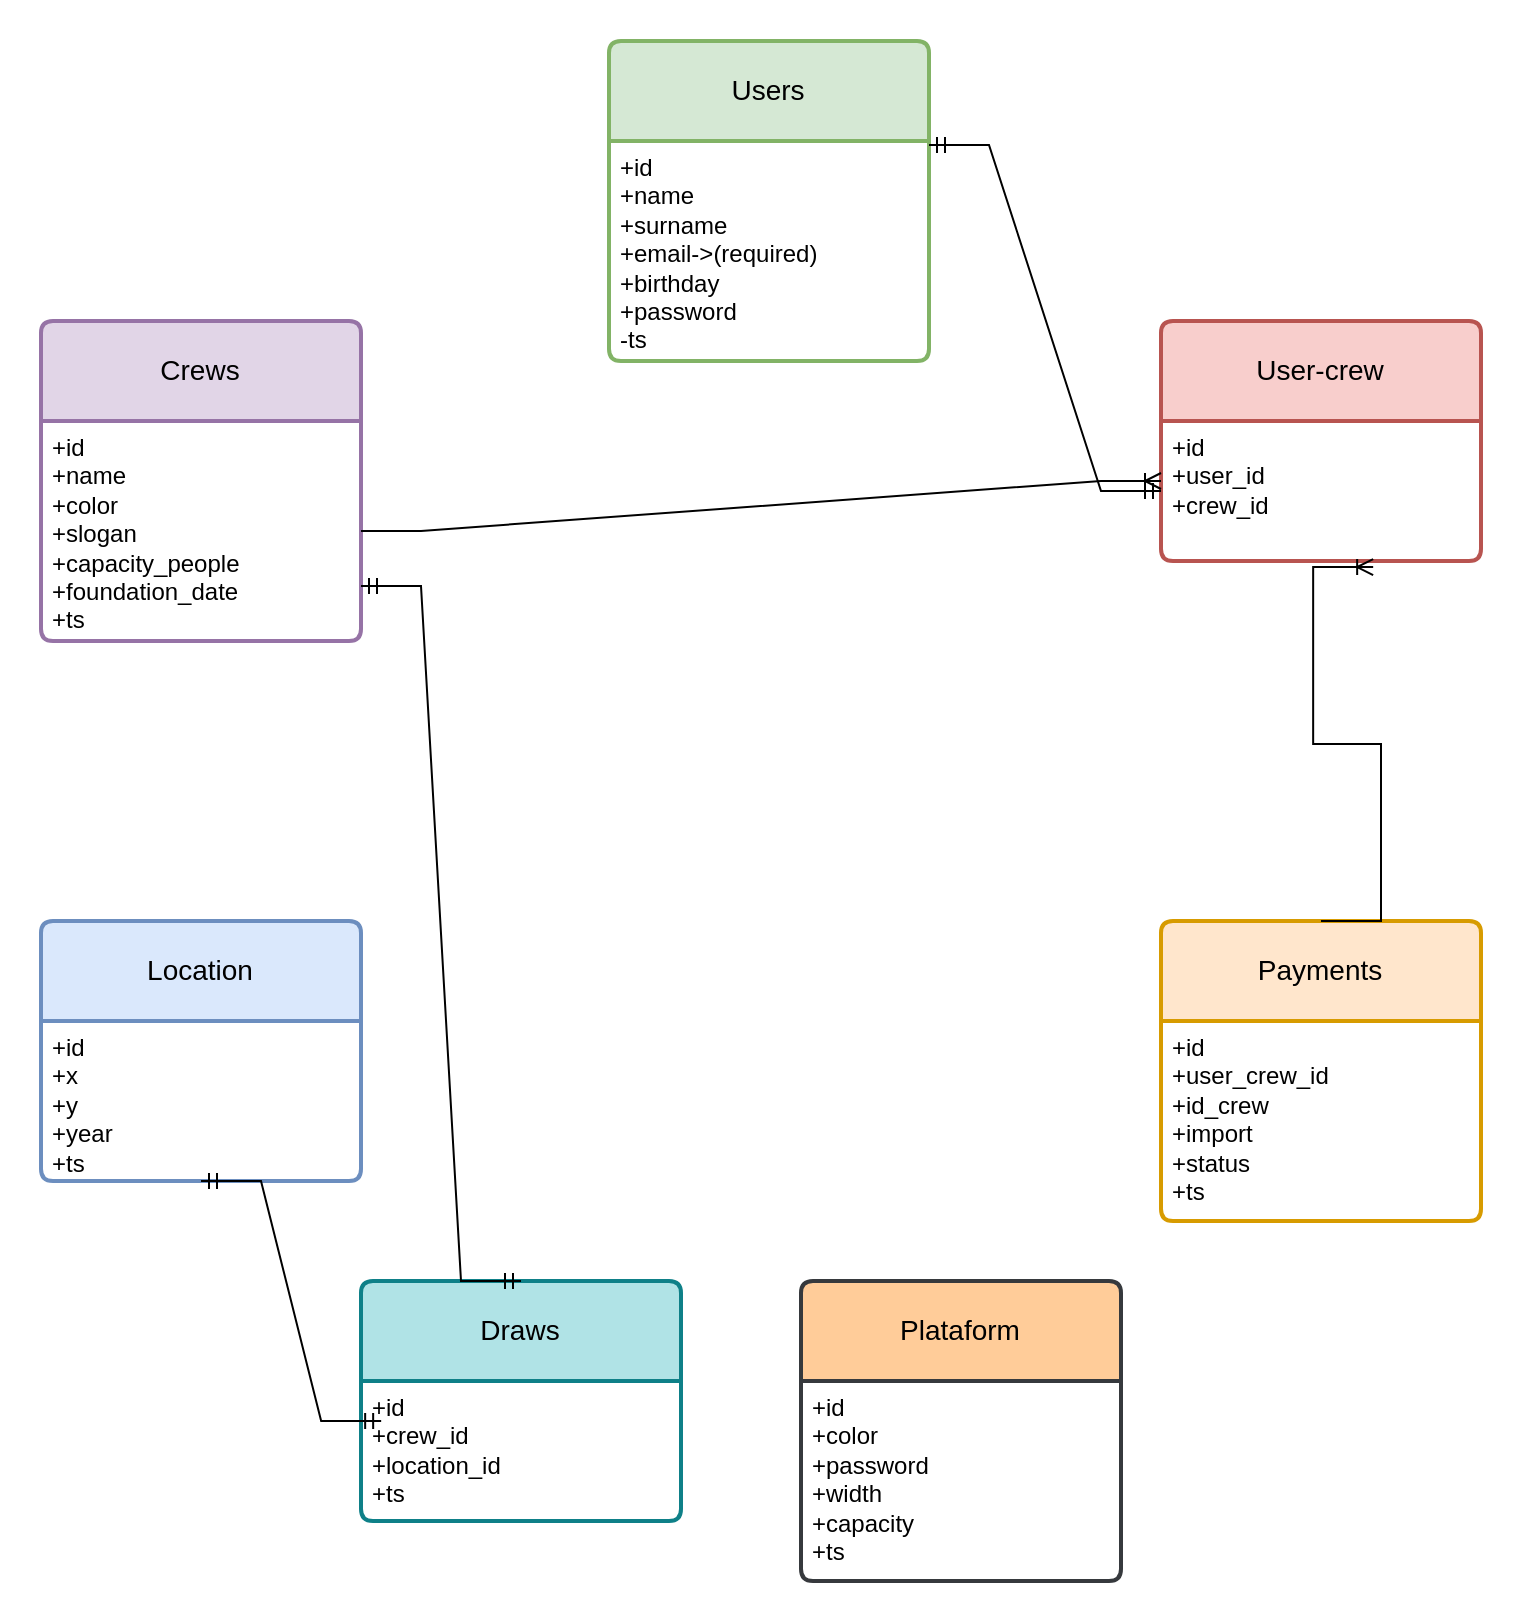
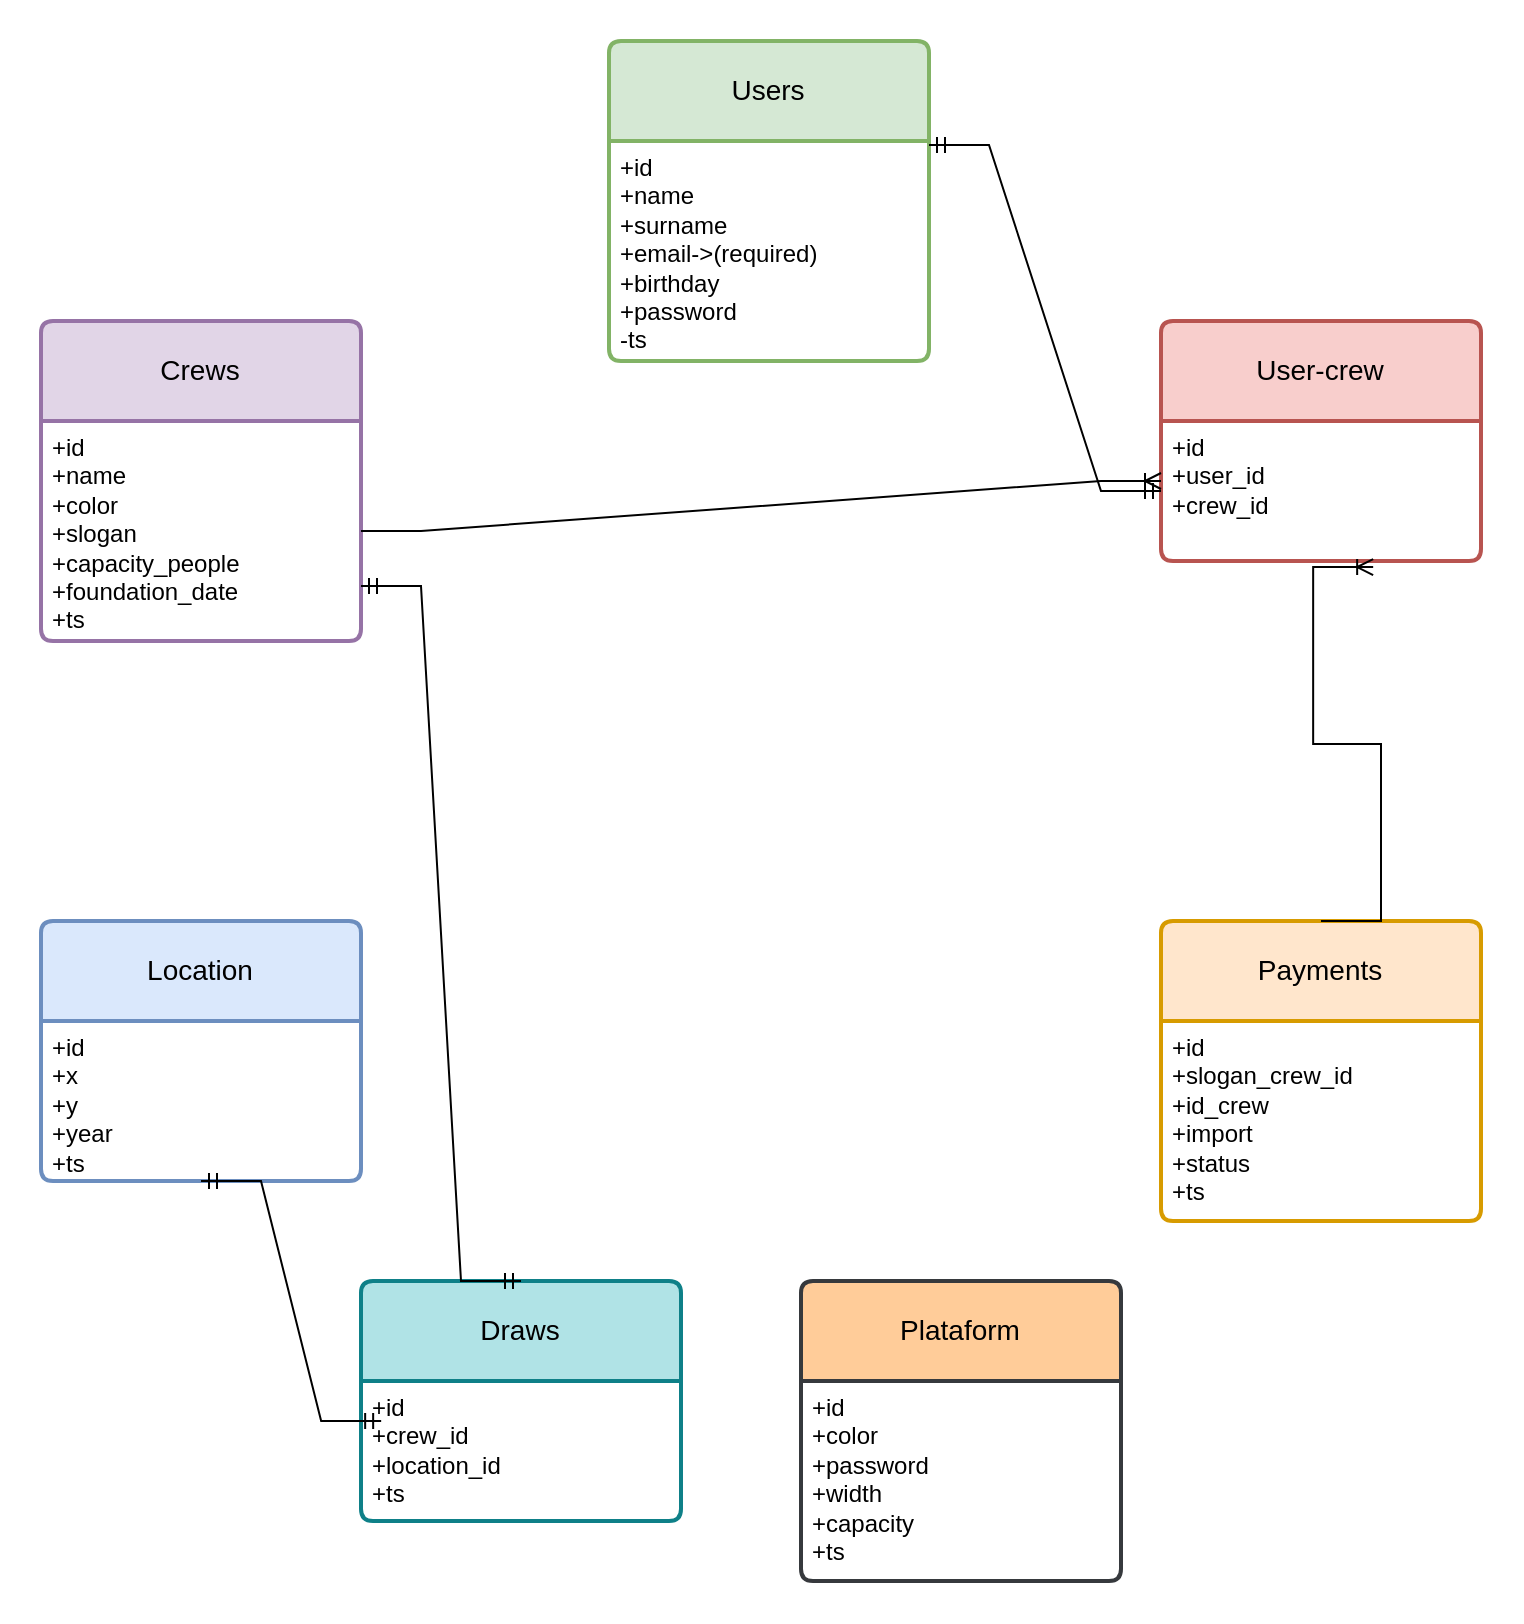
(1257, 1121) -> (1268, 1121)
